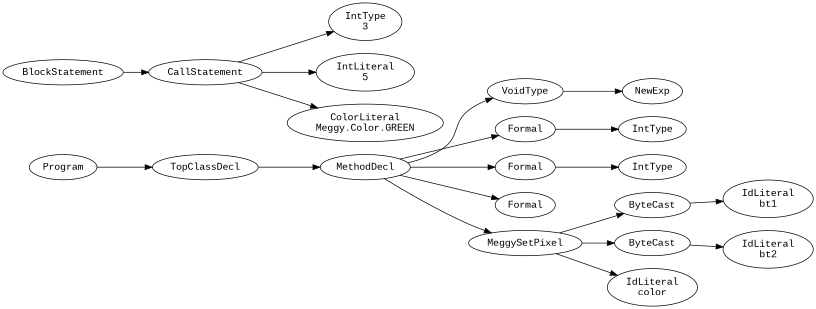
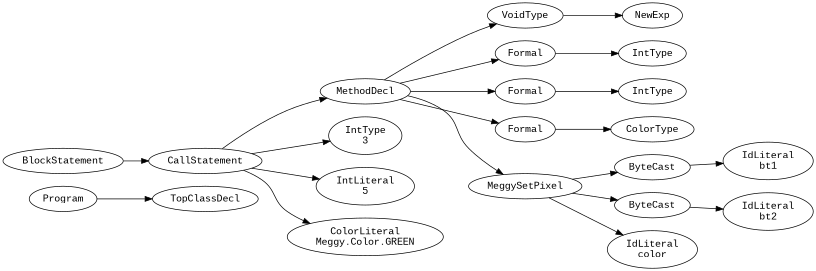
none -> (652, 129)
(286, 167) -> (269, 119)
